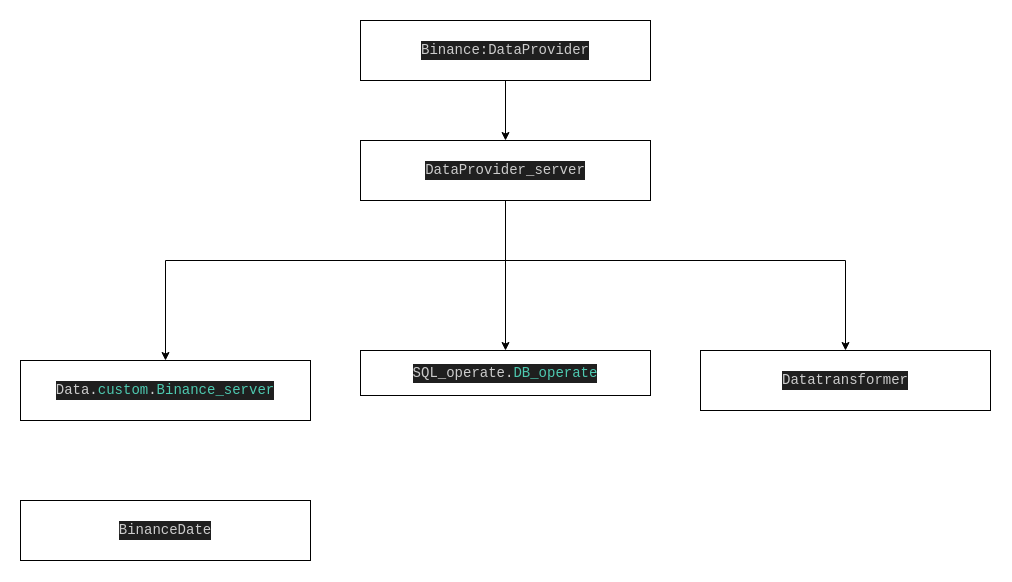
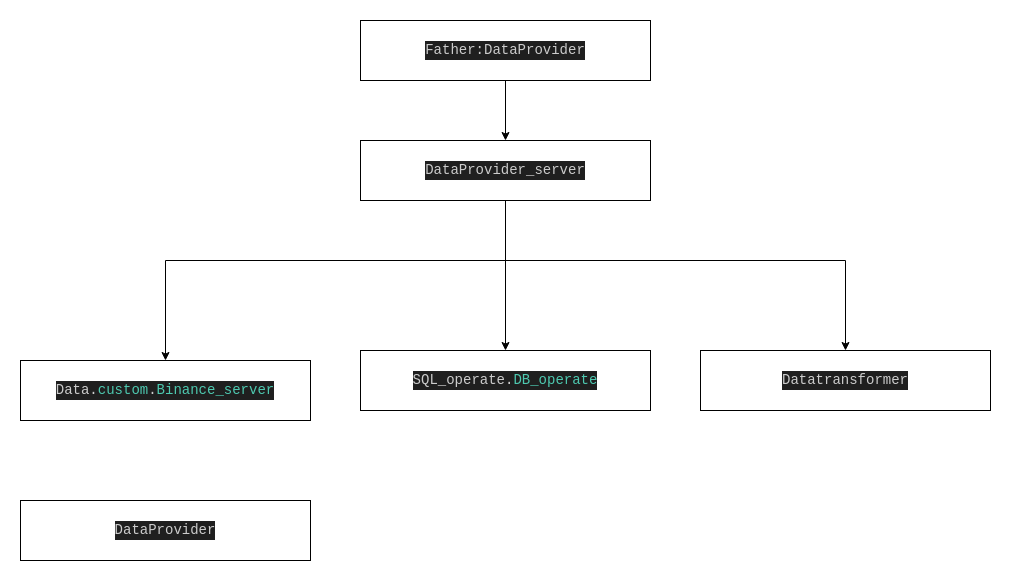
(506, 51) -> (506, 51)
(506, 373) -> (506, 381)
(166, 531) -> (166, 531)
